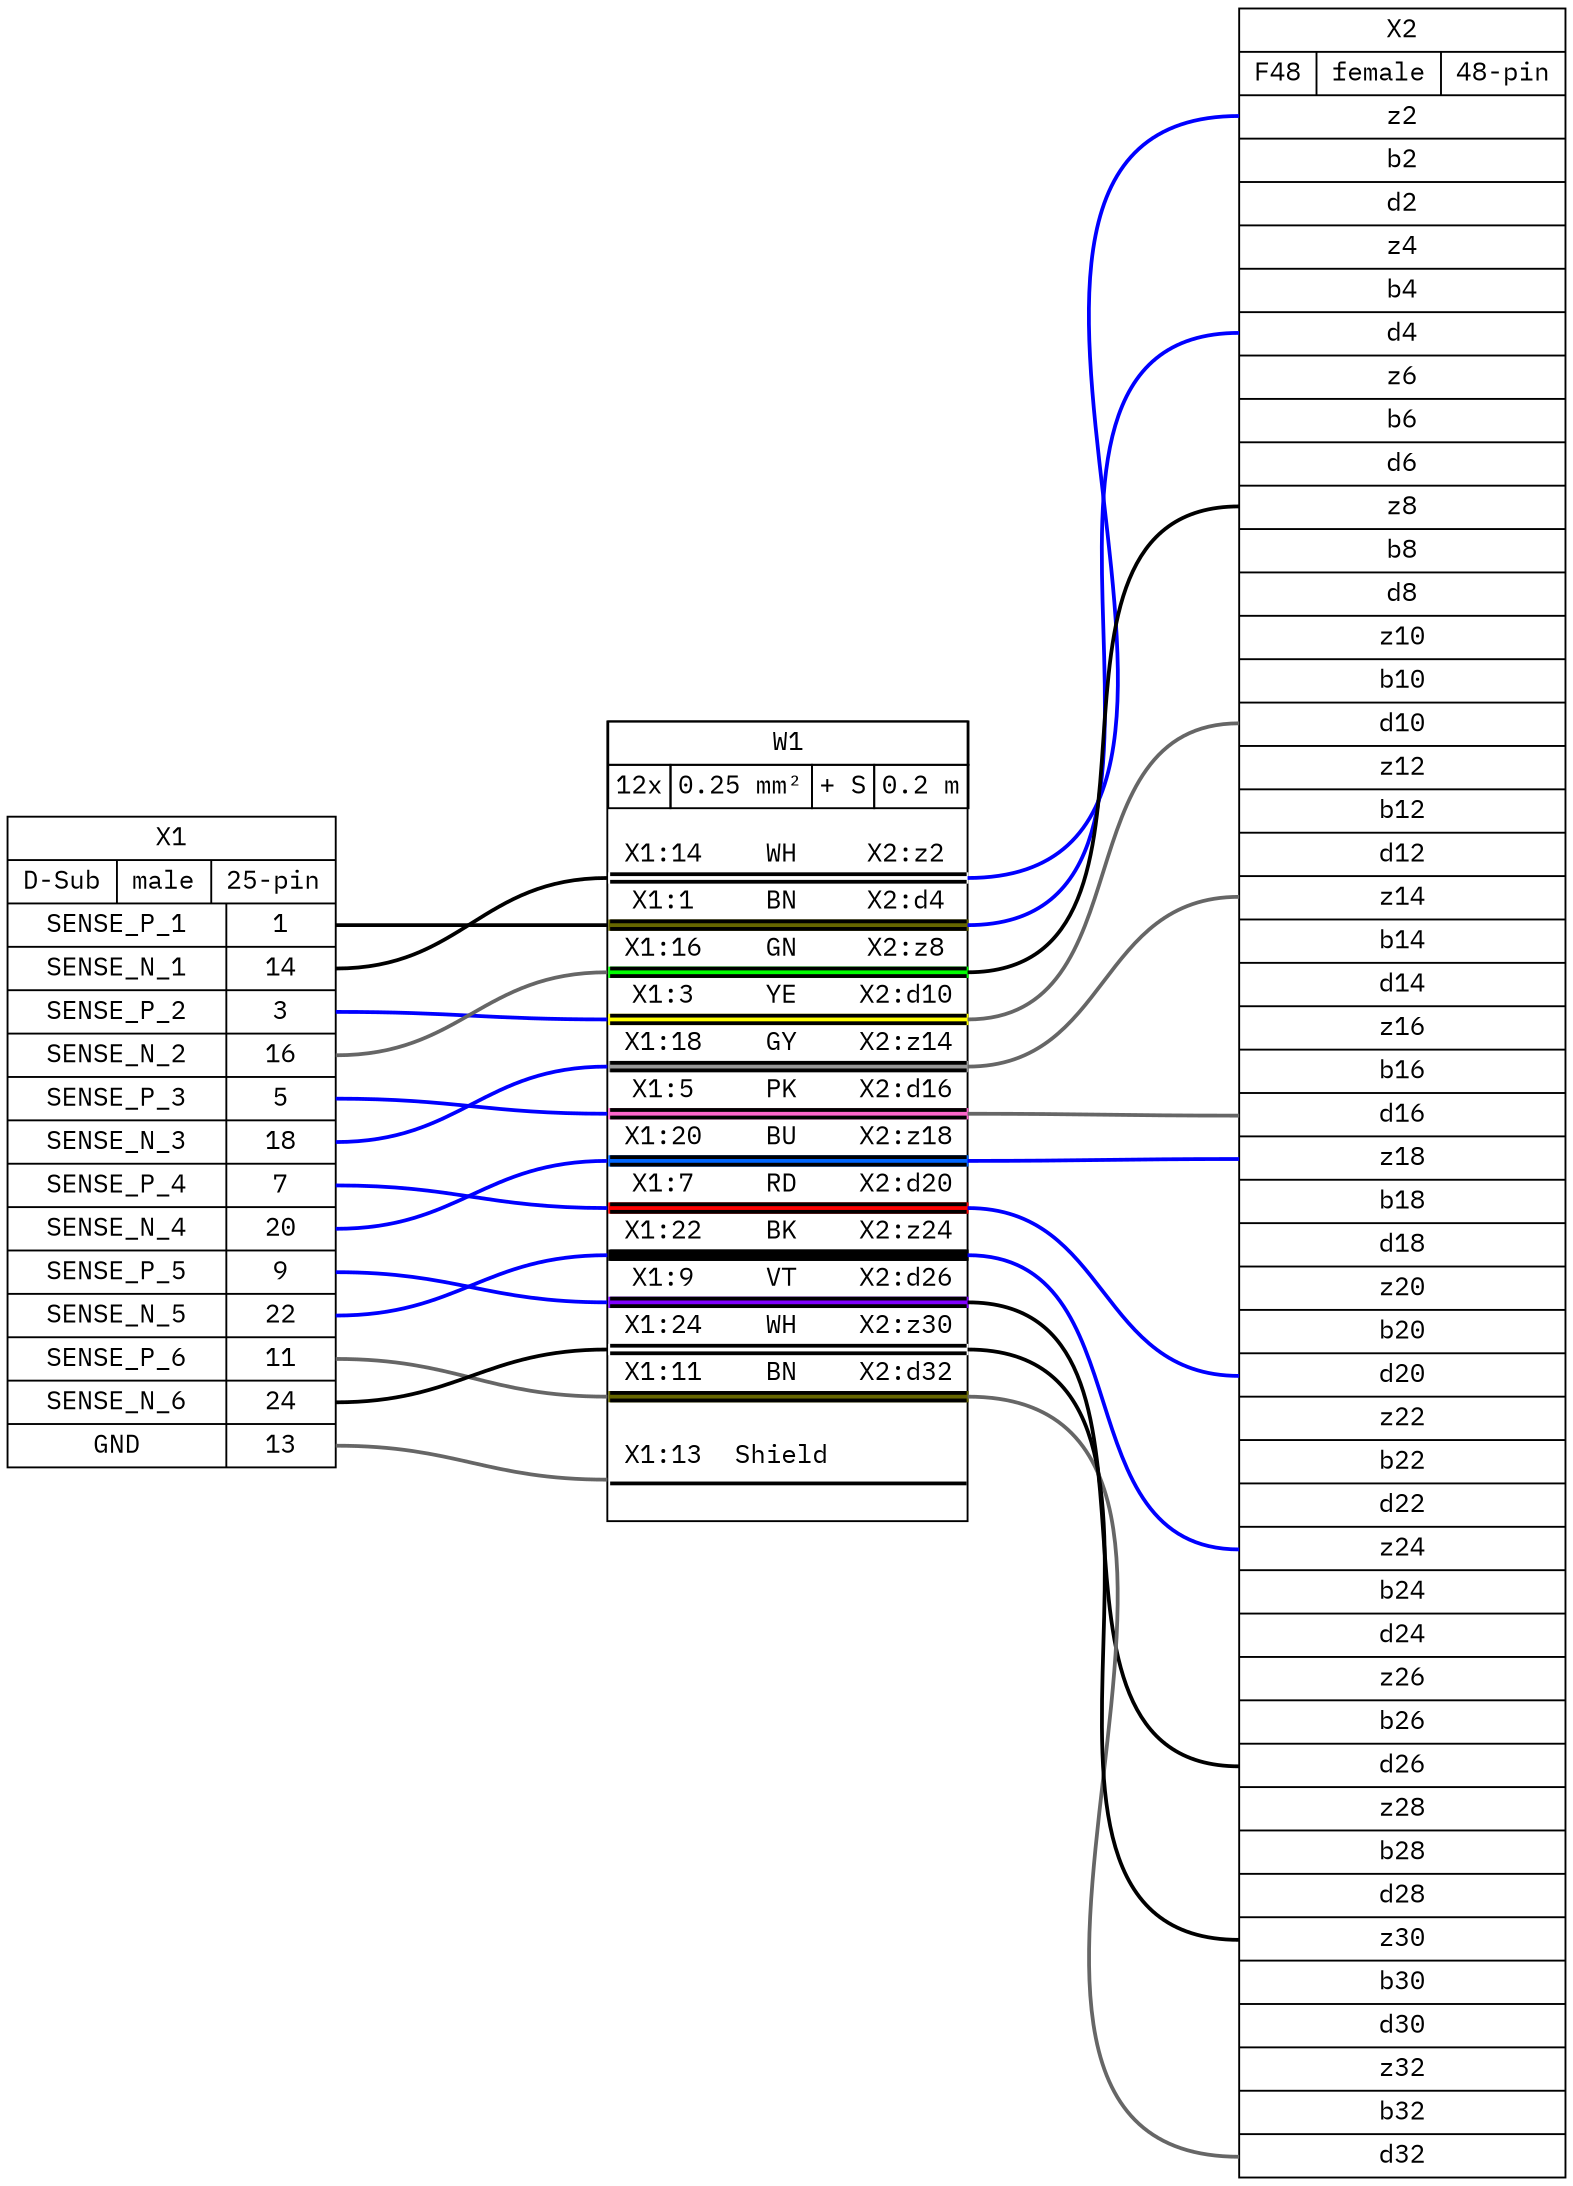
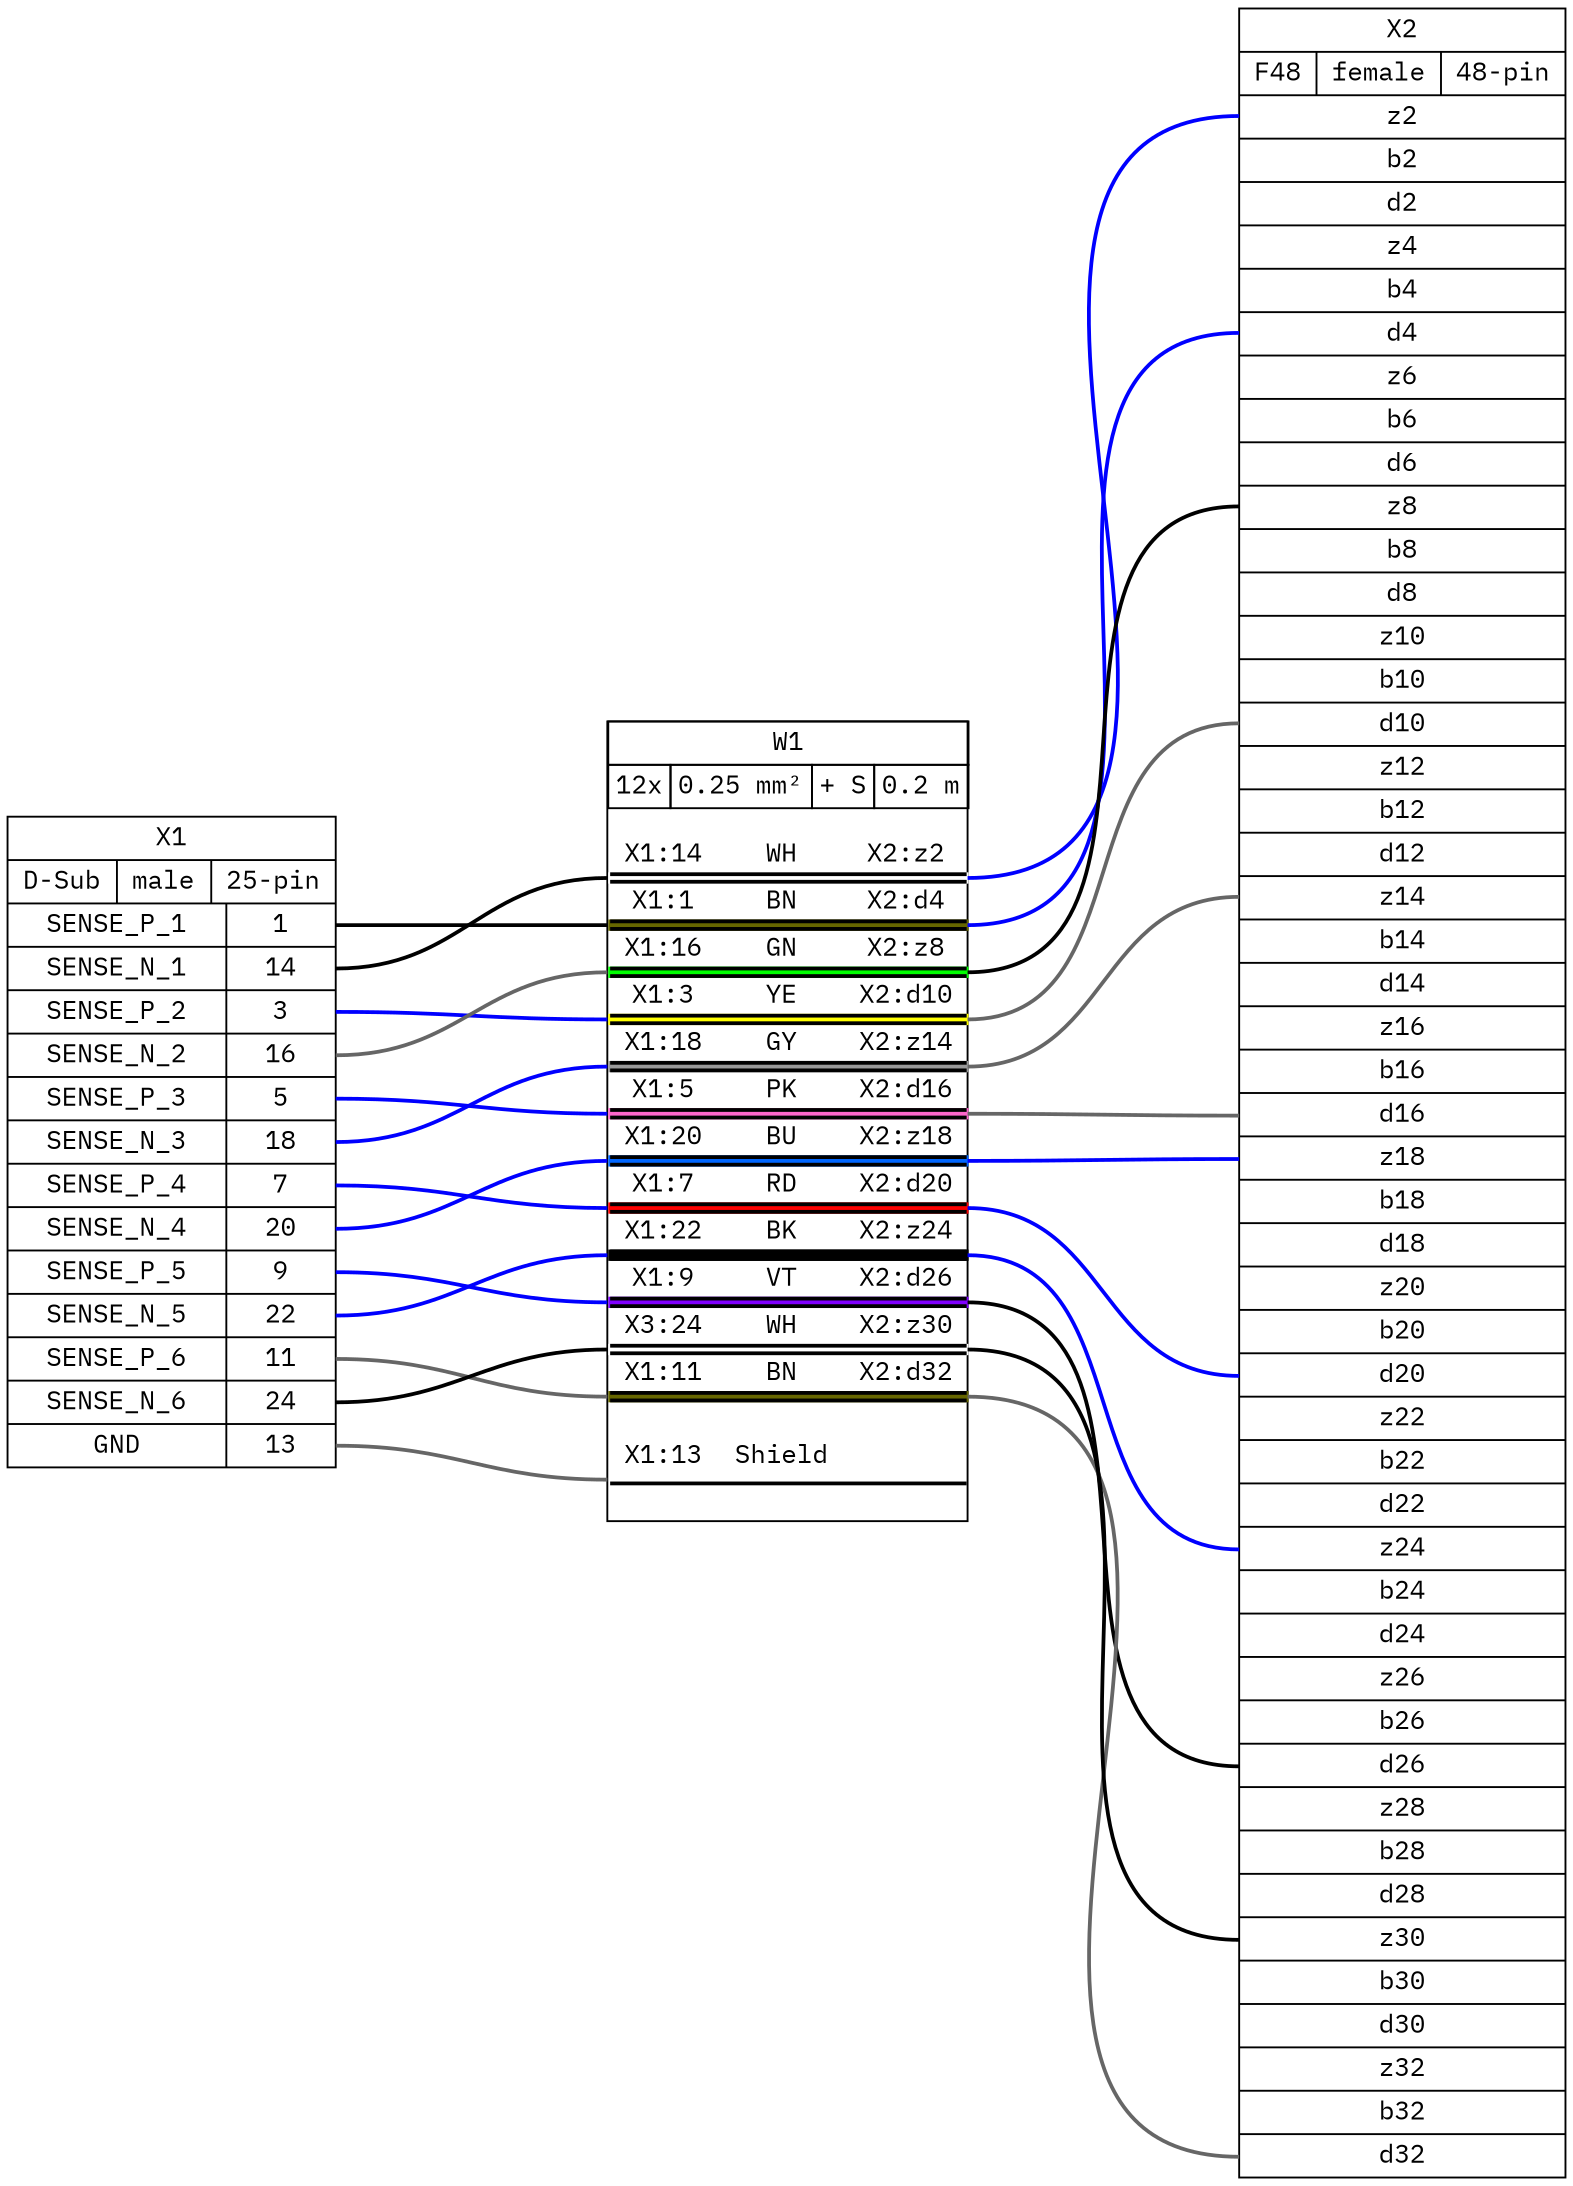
(664, 1325) -> (664, 1325)
